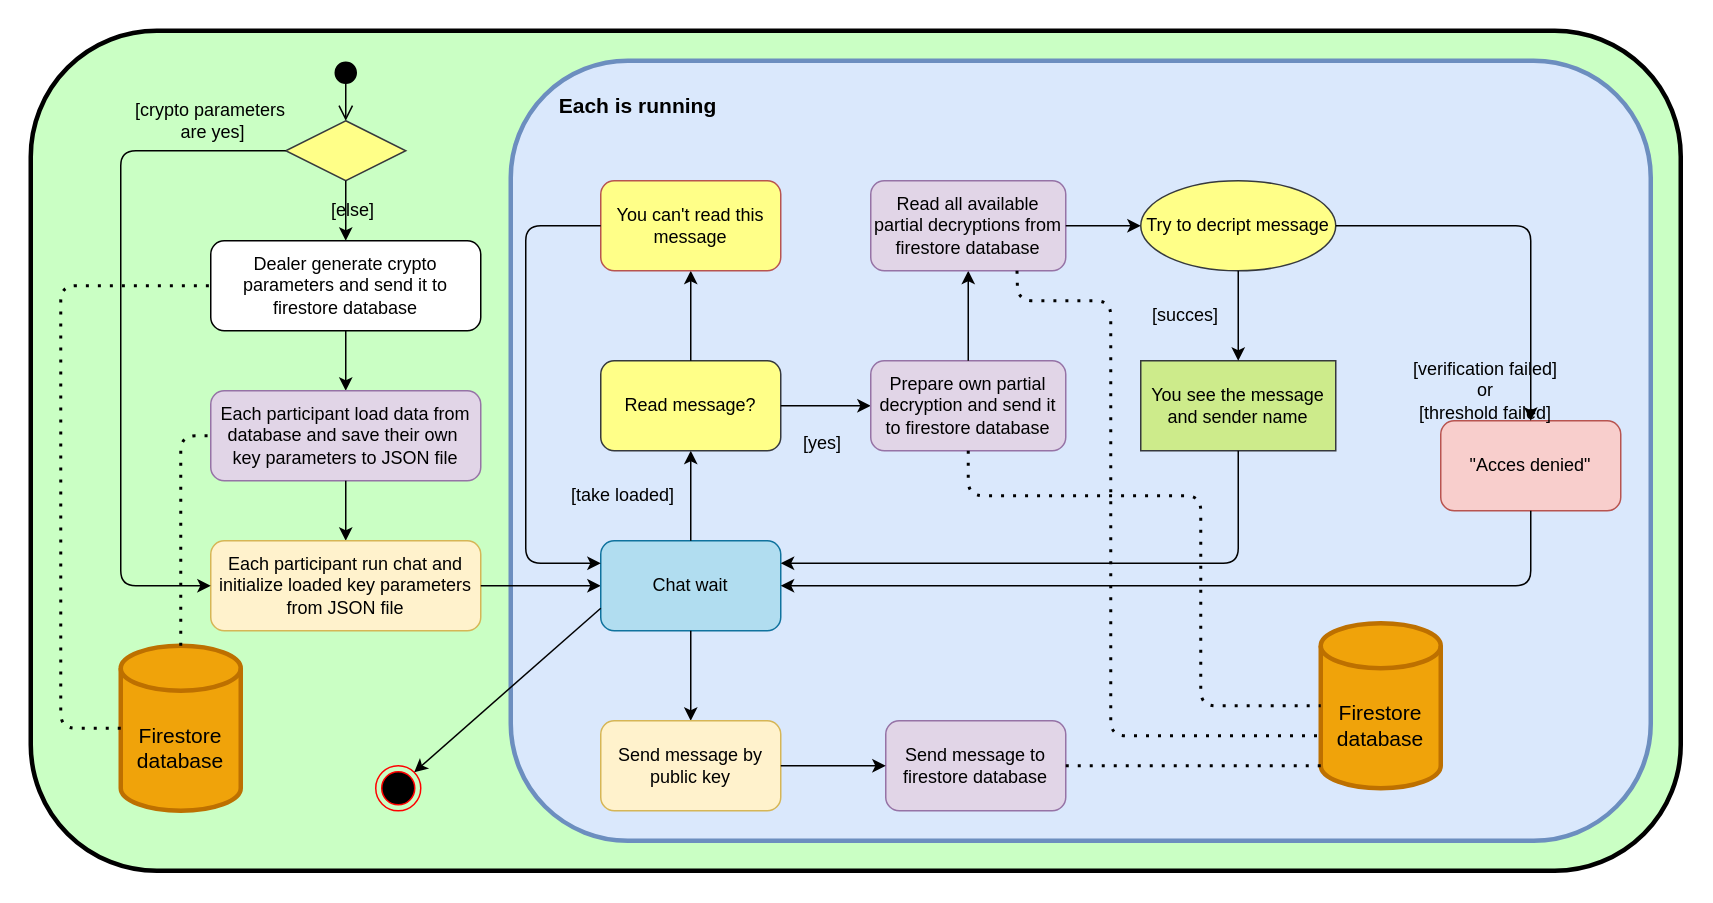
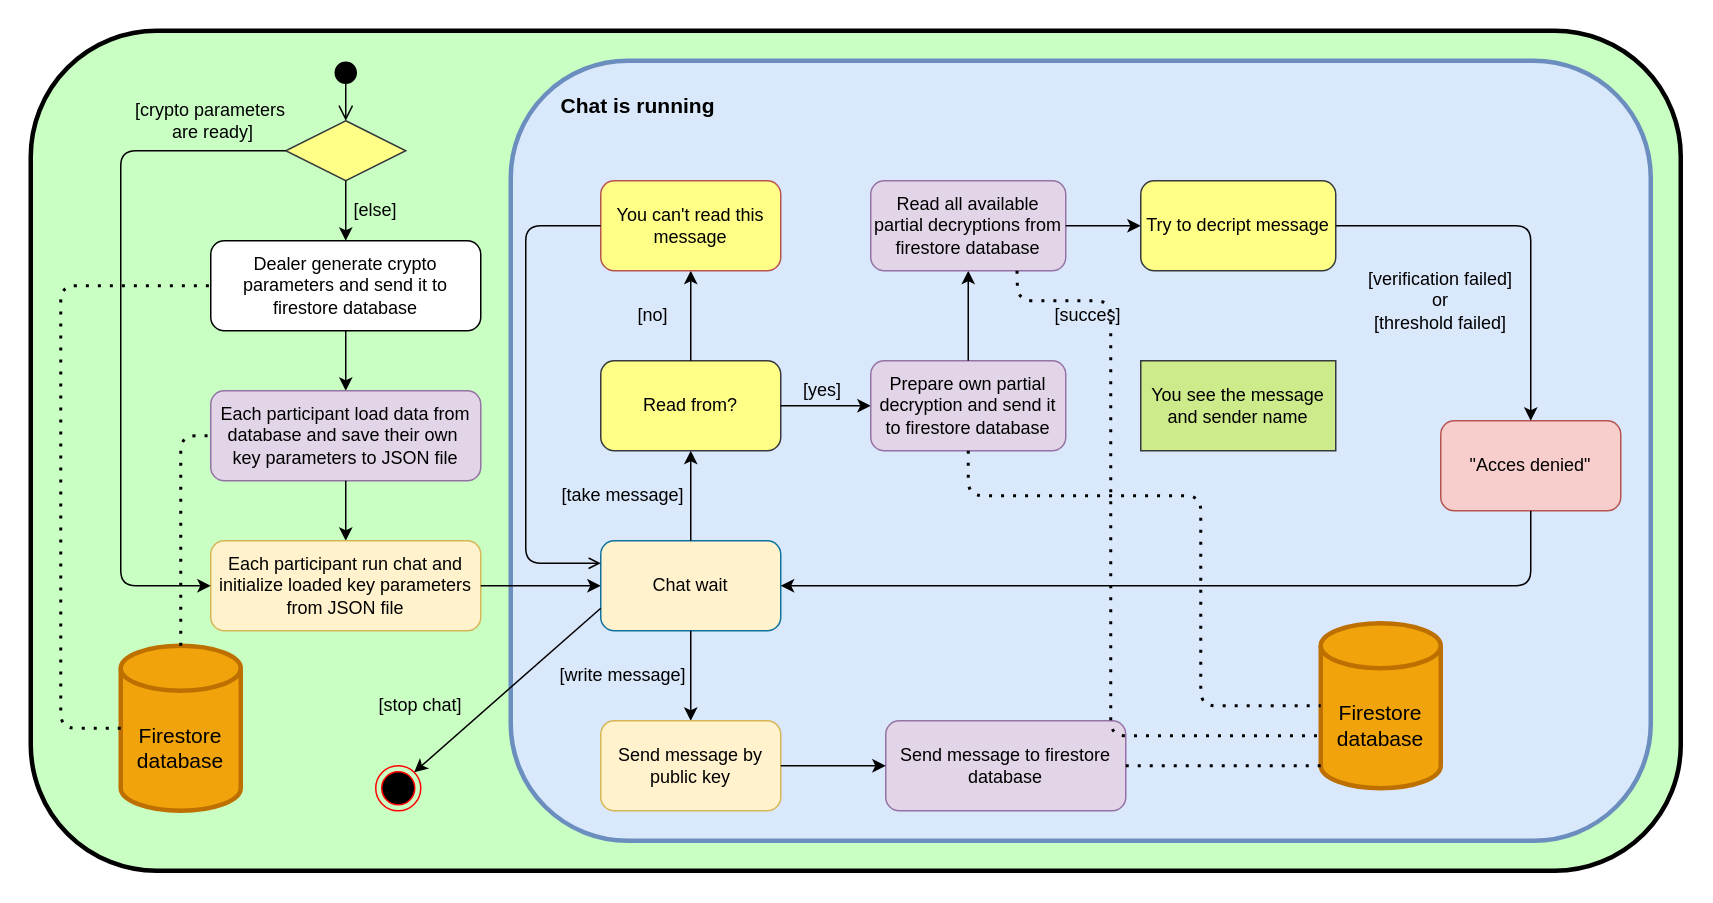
(638, 106) -> (638, 106)
(211, 121) -> (211, 121)
(353, 211) -> (376, 211)
(1238, 226) -> (1238, 226)
(1238, 311) -> none
none -> (653, 316)
(1186, 316) -> (1088, 316)
(1486, 391) -> (1441, 301)
(691, 406) -> (691, 406)
(823, 443) -> (823, 391)
(623, 496) -> (623, 496)
(589, 563) -> (591, 563)
(1066, 563) -> none
(691, 586) -> (691, 586)
none -> (623, 676)
none -> (421, 706)
(976, 766) -> (1006, 766)
